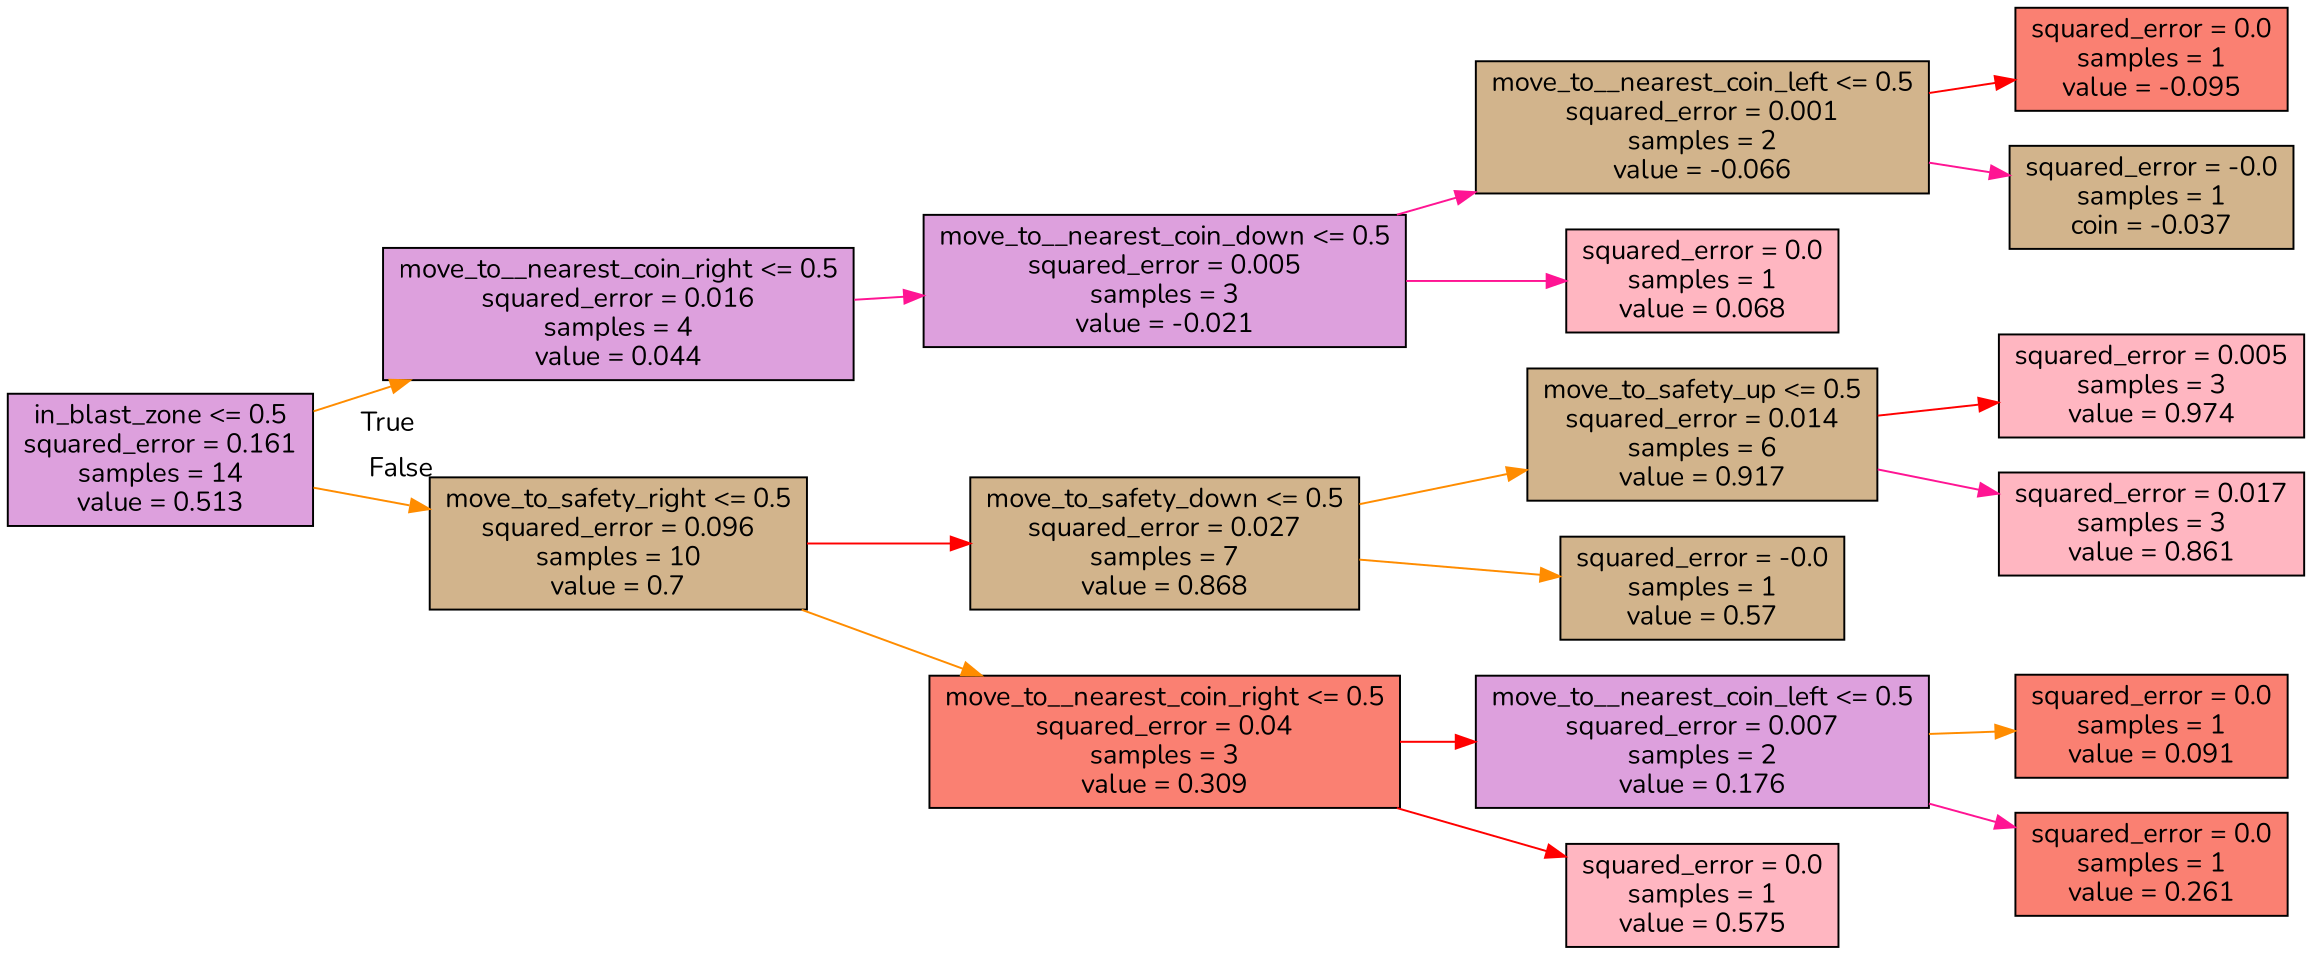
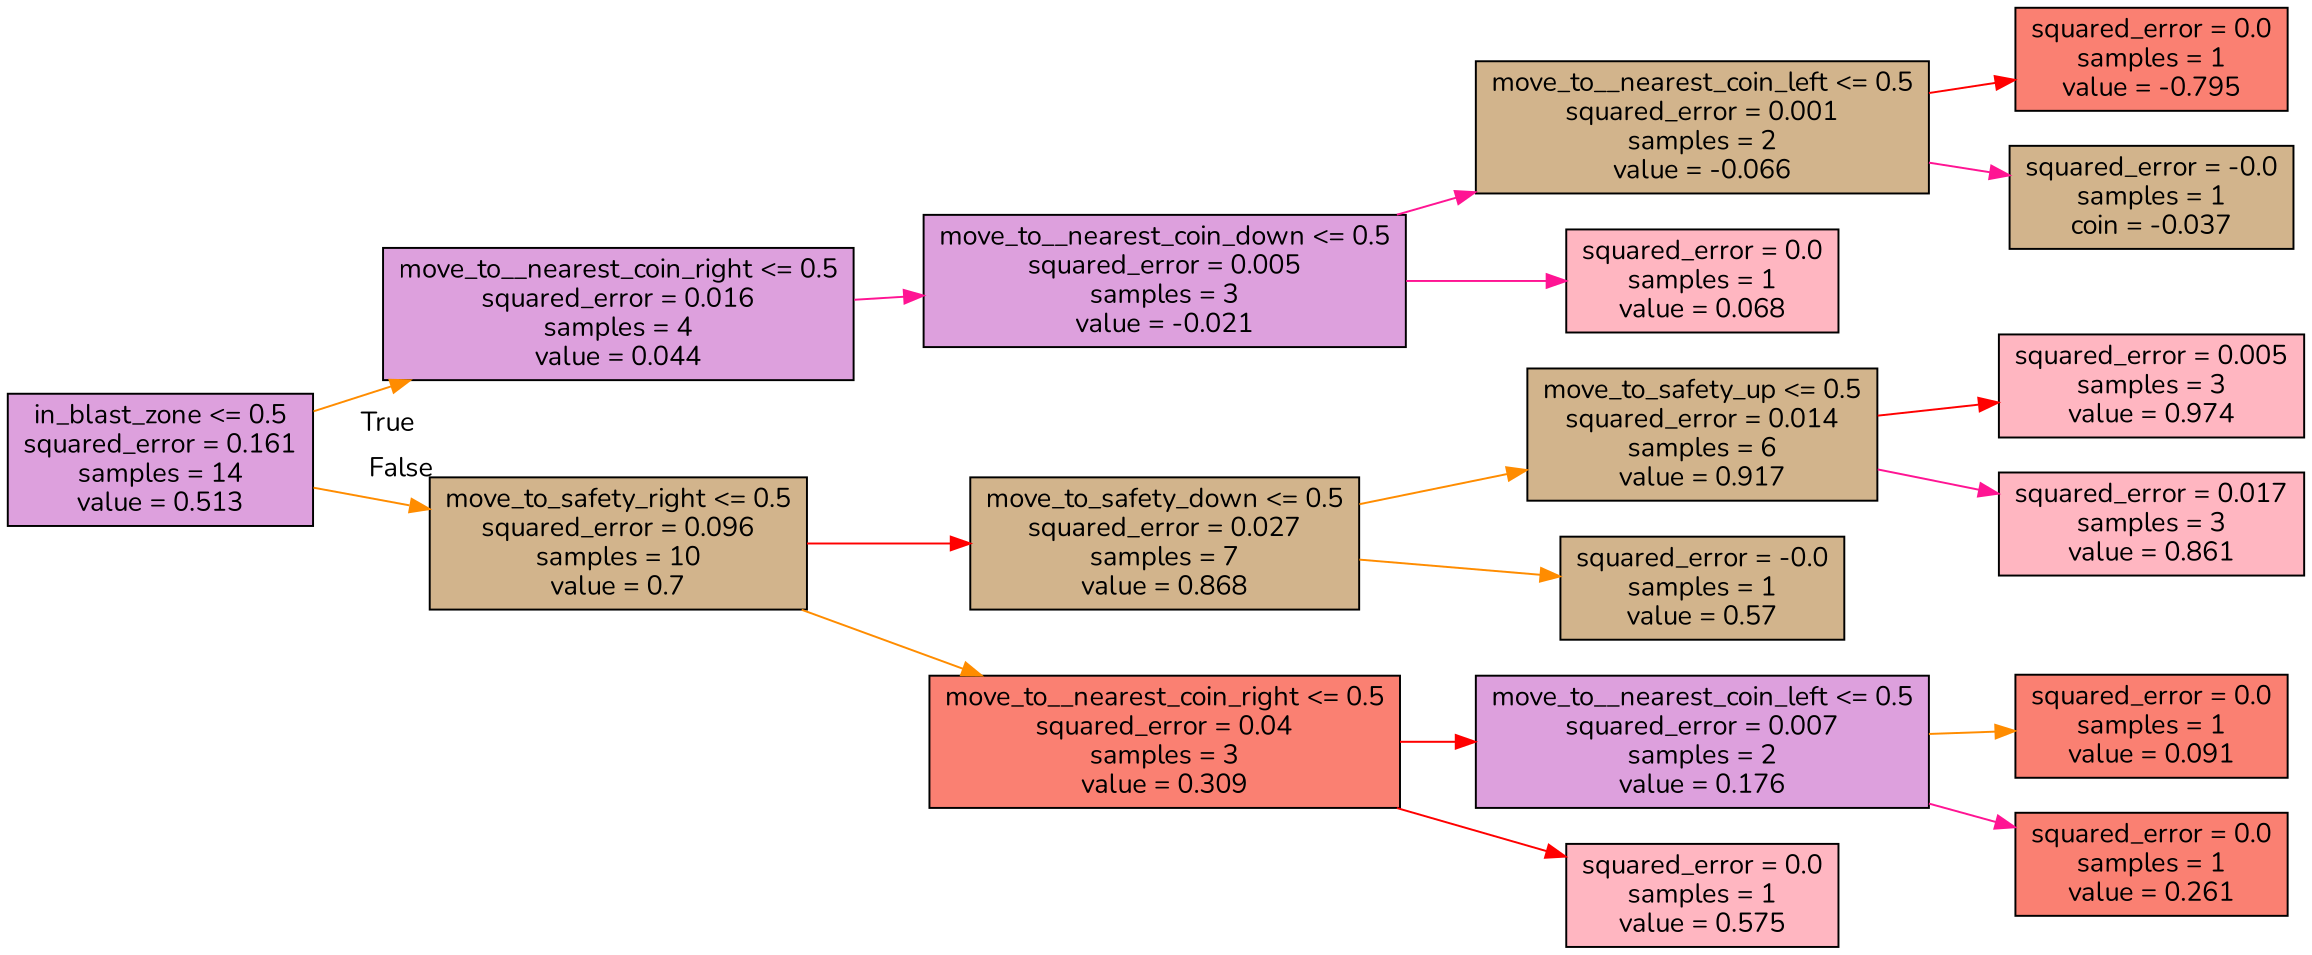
(2152, 59) -> (2152, 59)
